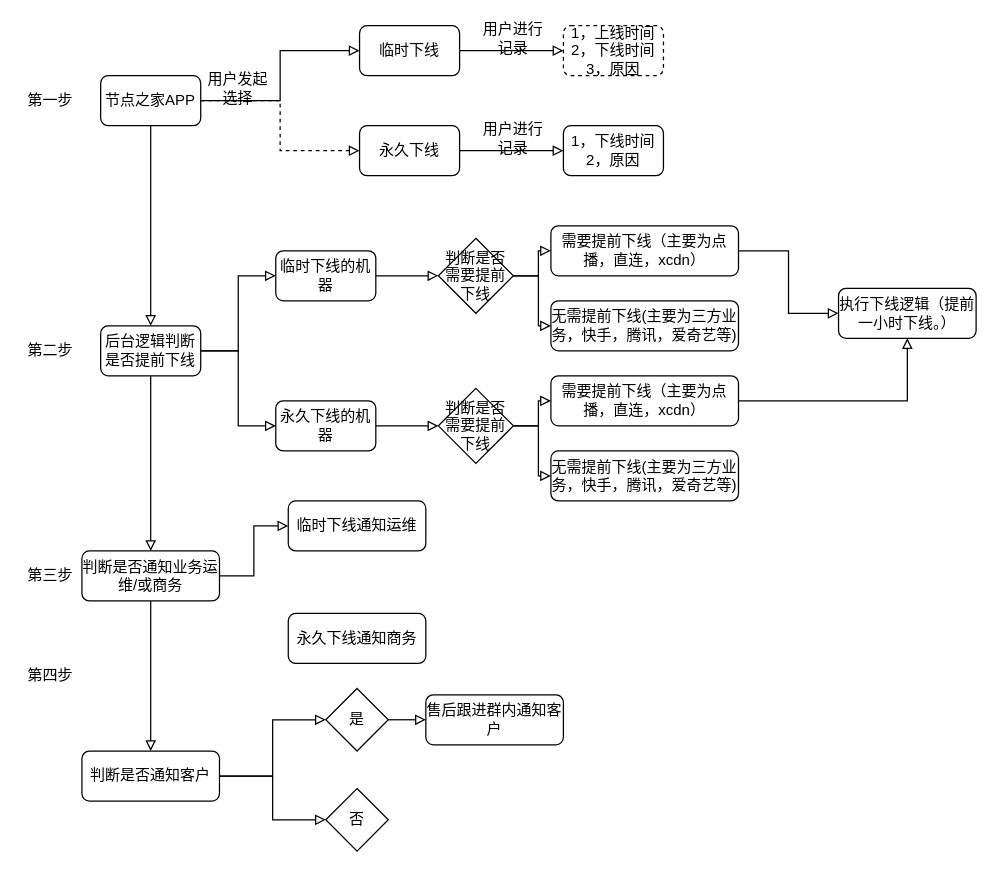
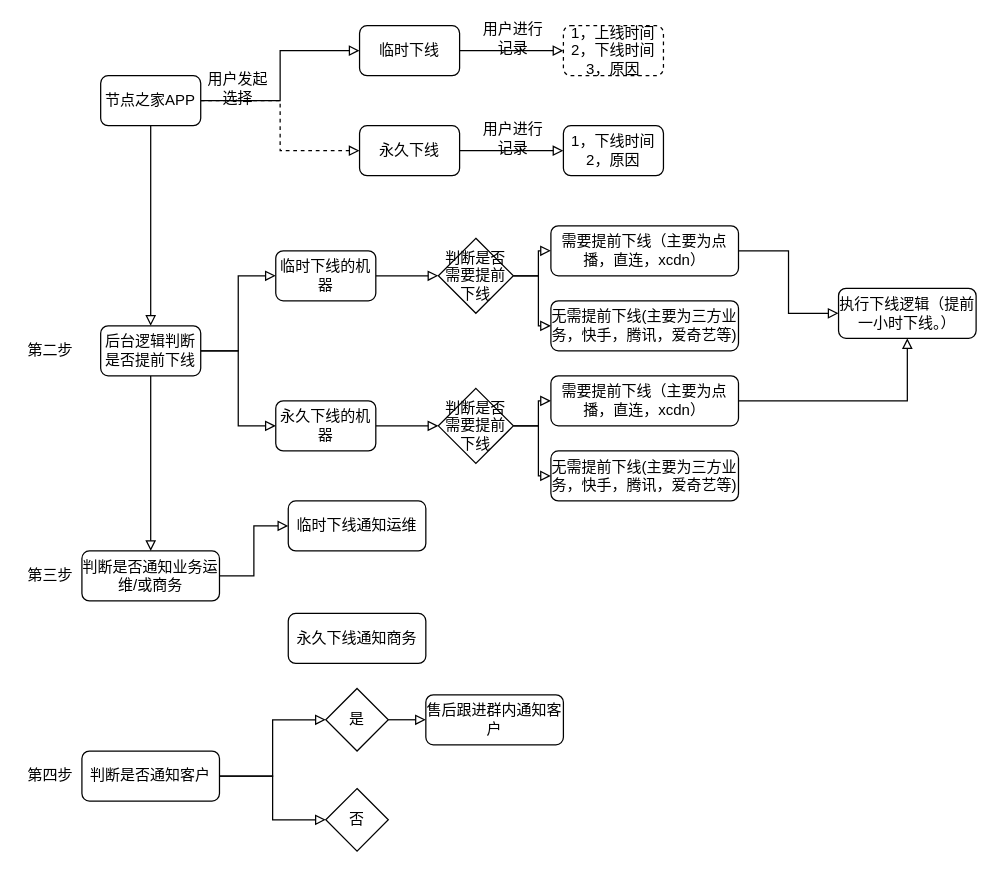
(51, 101) -> none
(151, 670) -> none
(51, 676) -> (51, 776)
